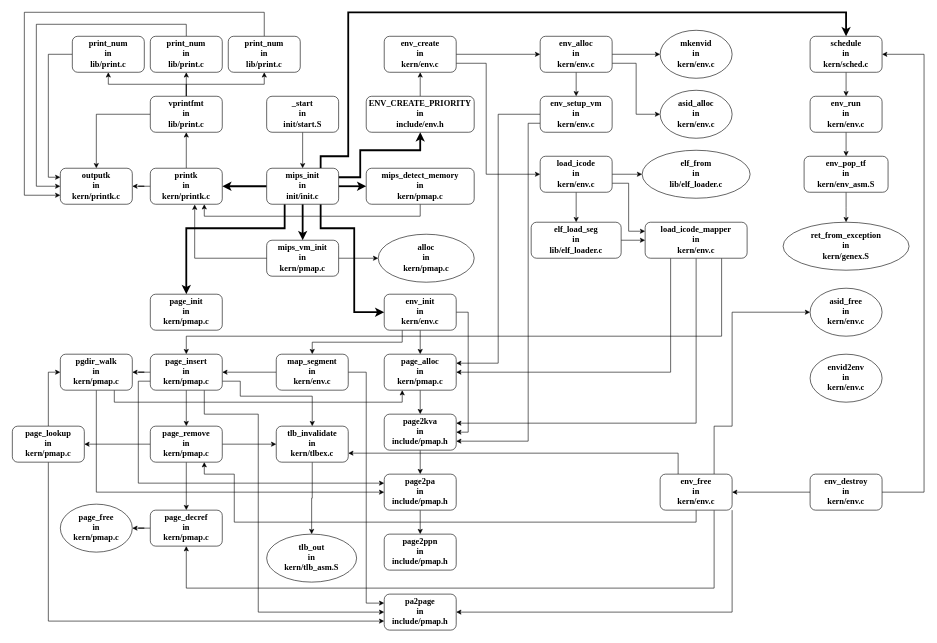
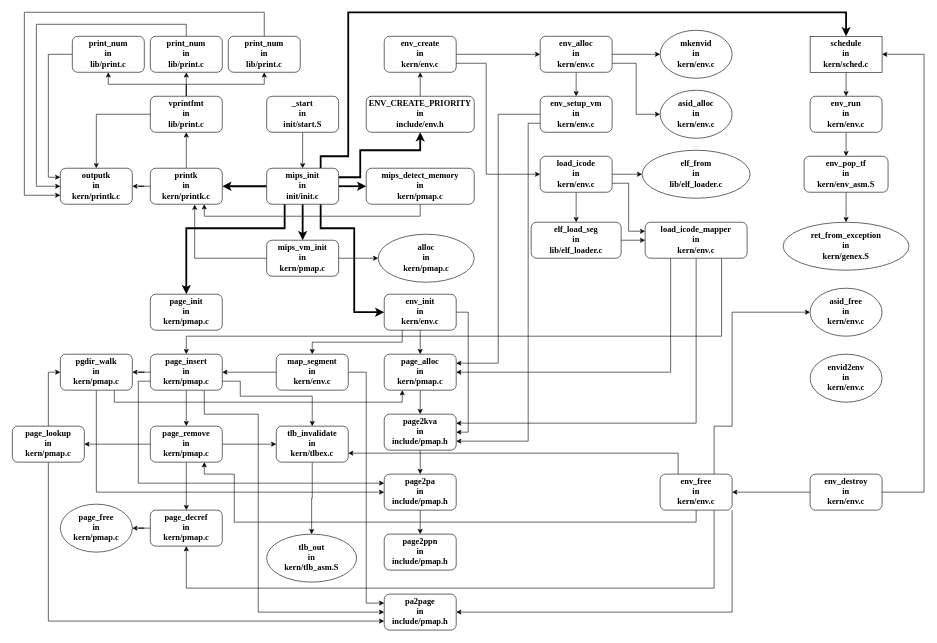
(846, 54) -> (846, 54)
